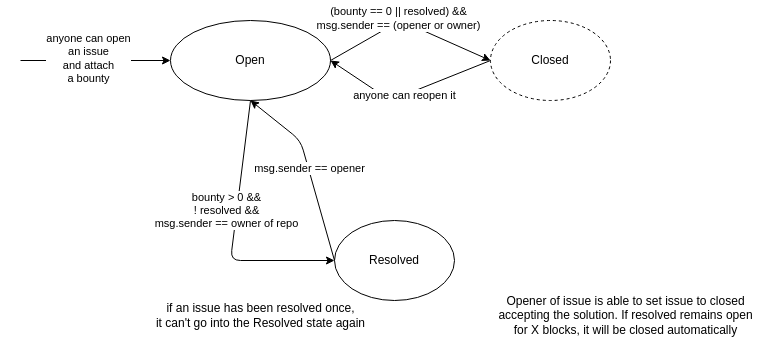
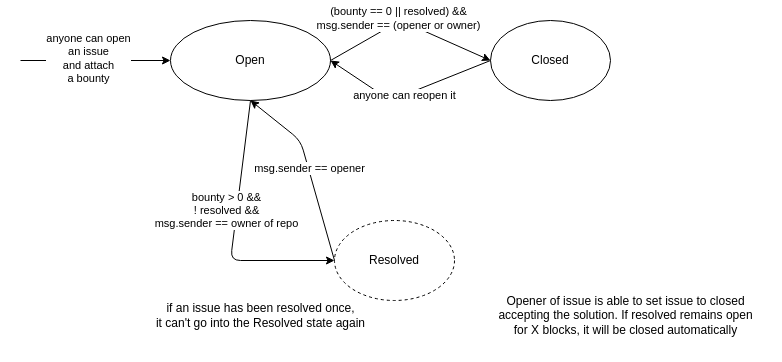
(551, 61) -> (551, 61)
(395, 261) -> (395, 261)
